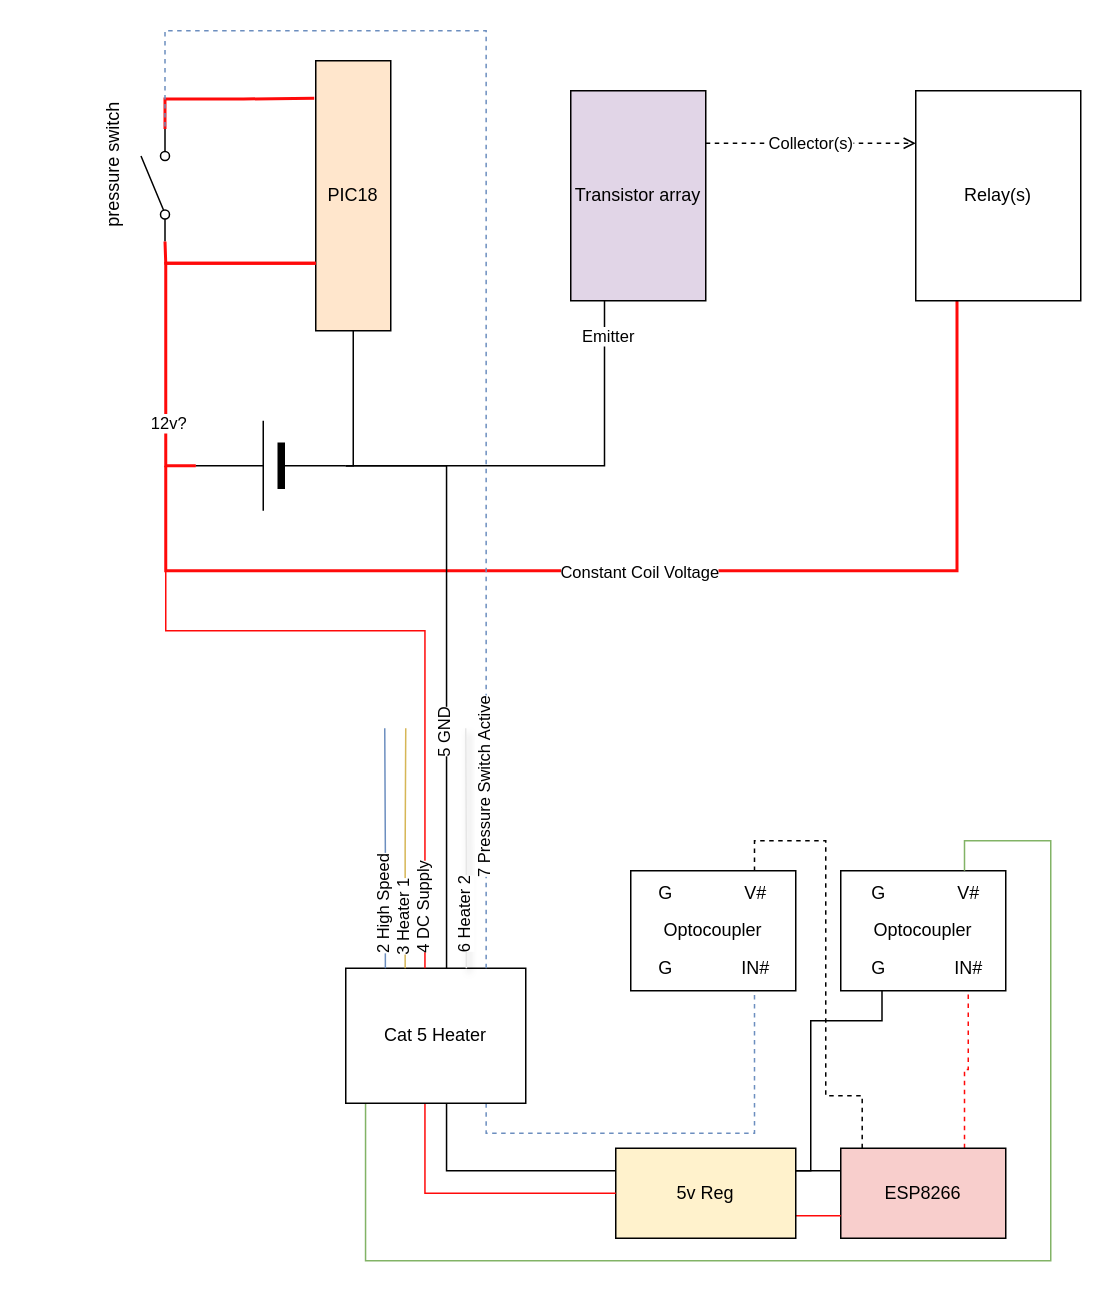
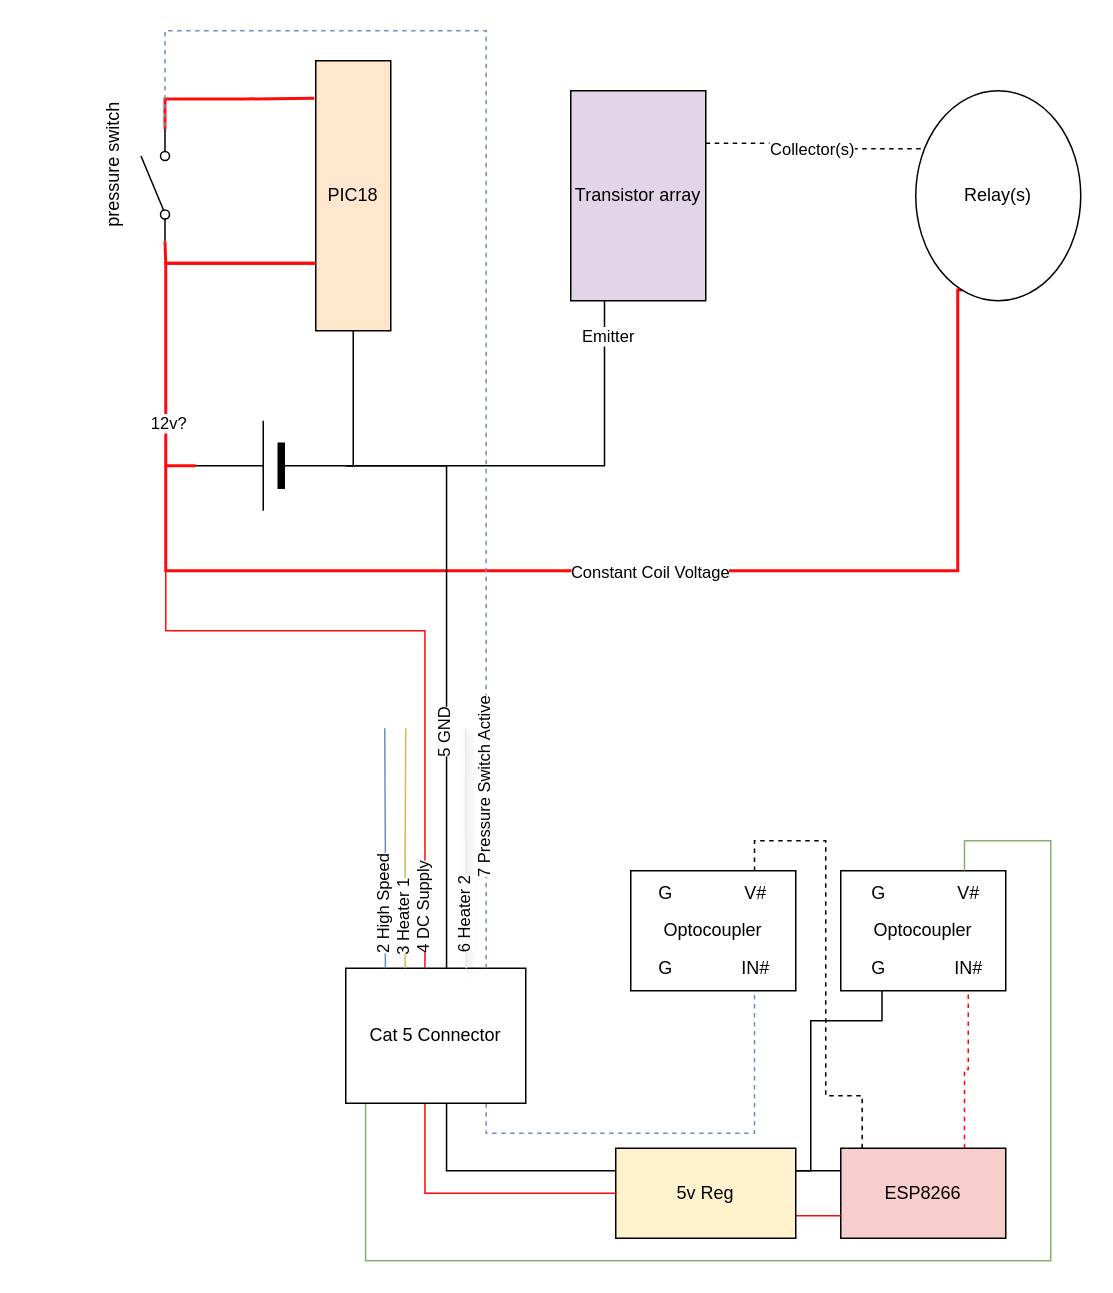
(839, 143) -> (843, 149)
(998, 196) -> (998, 196)
(436, 1036) -> (436, 1036)
